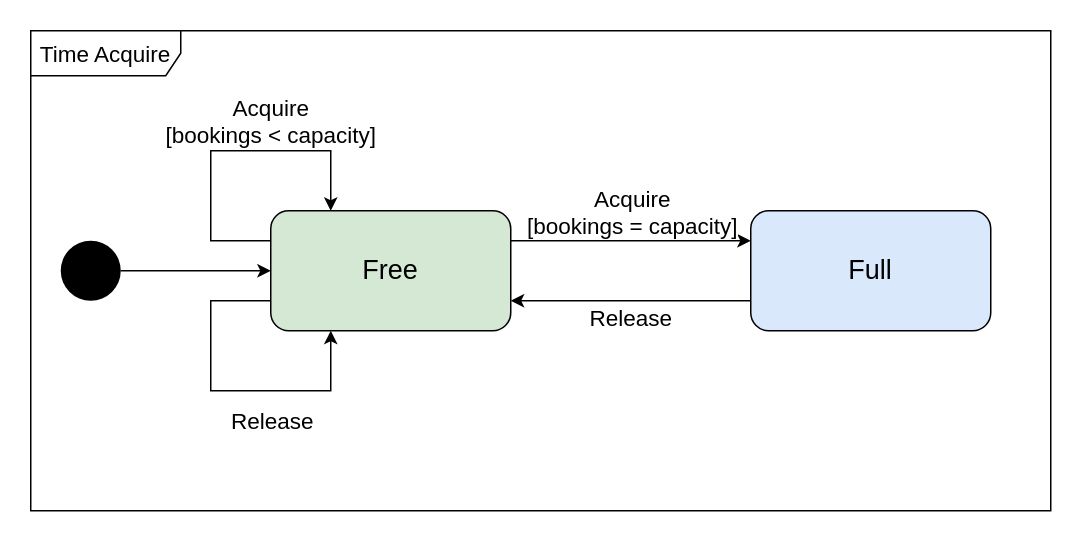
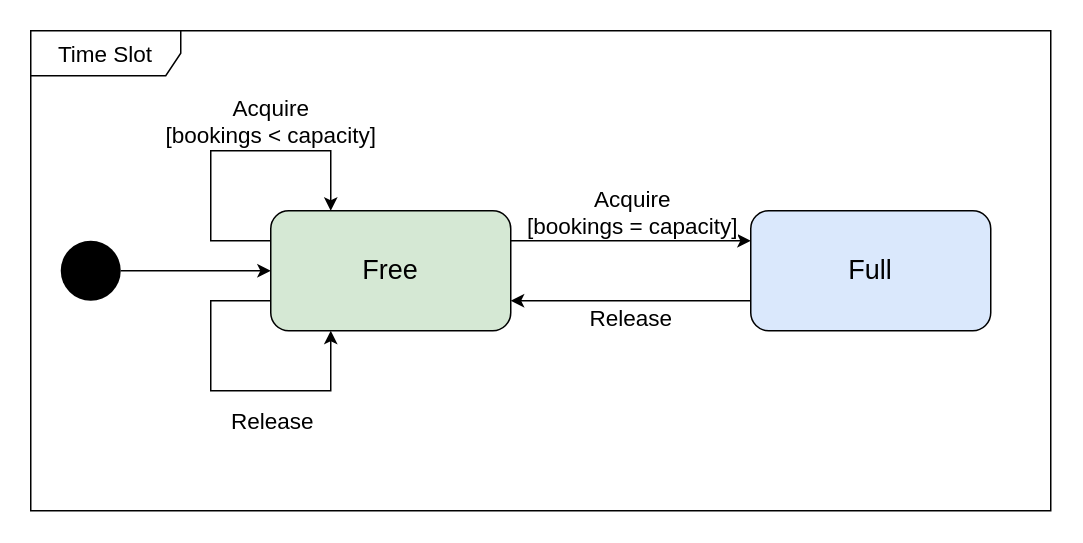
(106, 53) -> (106, 53)
